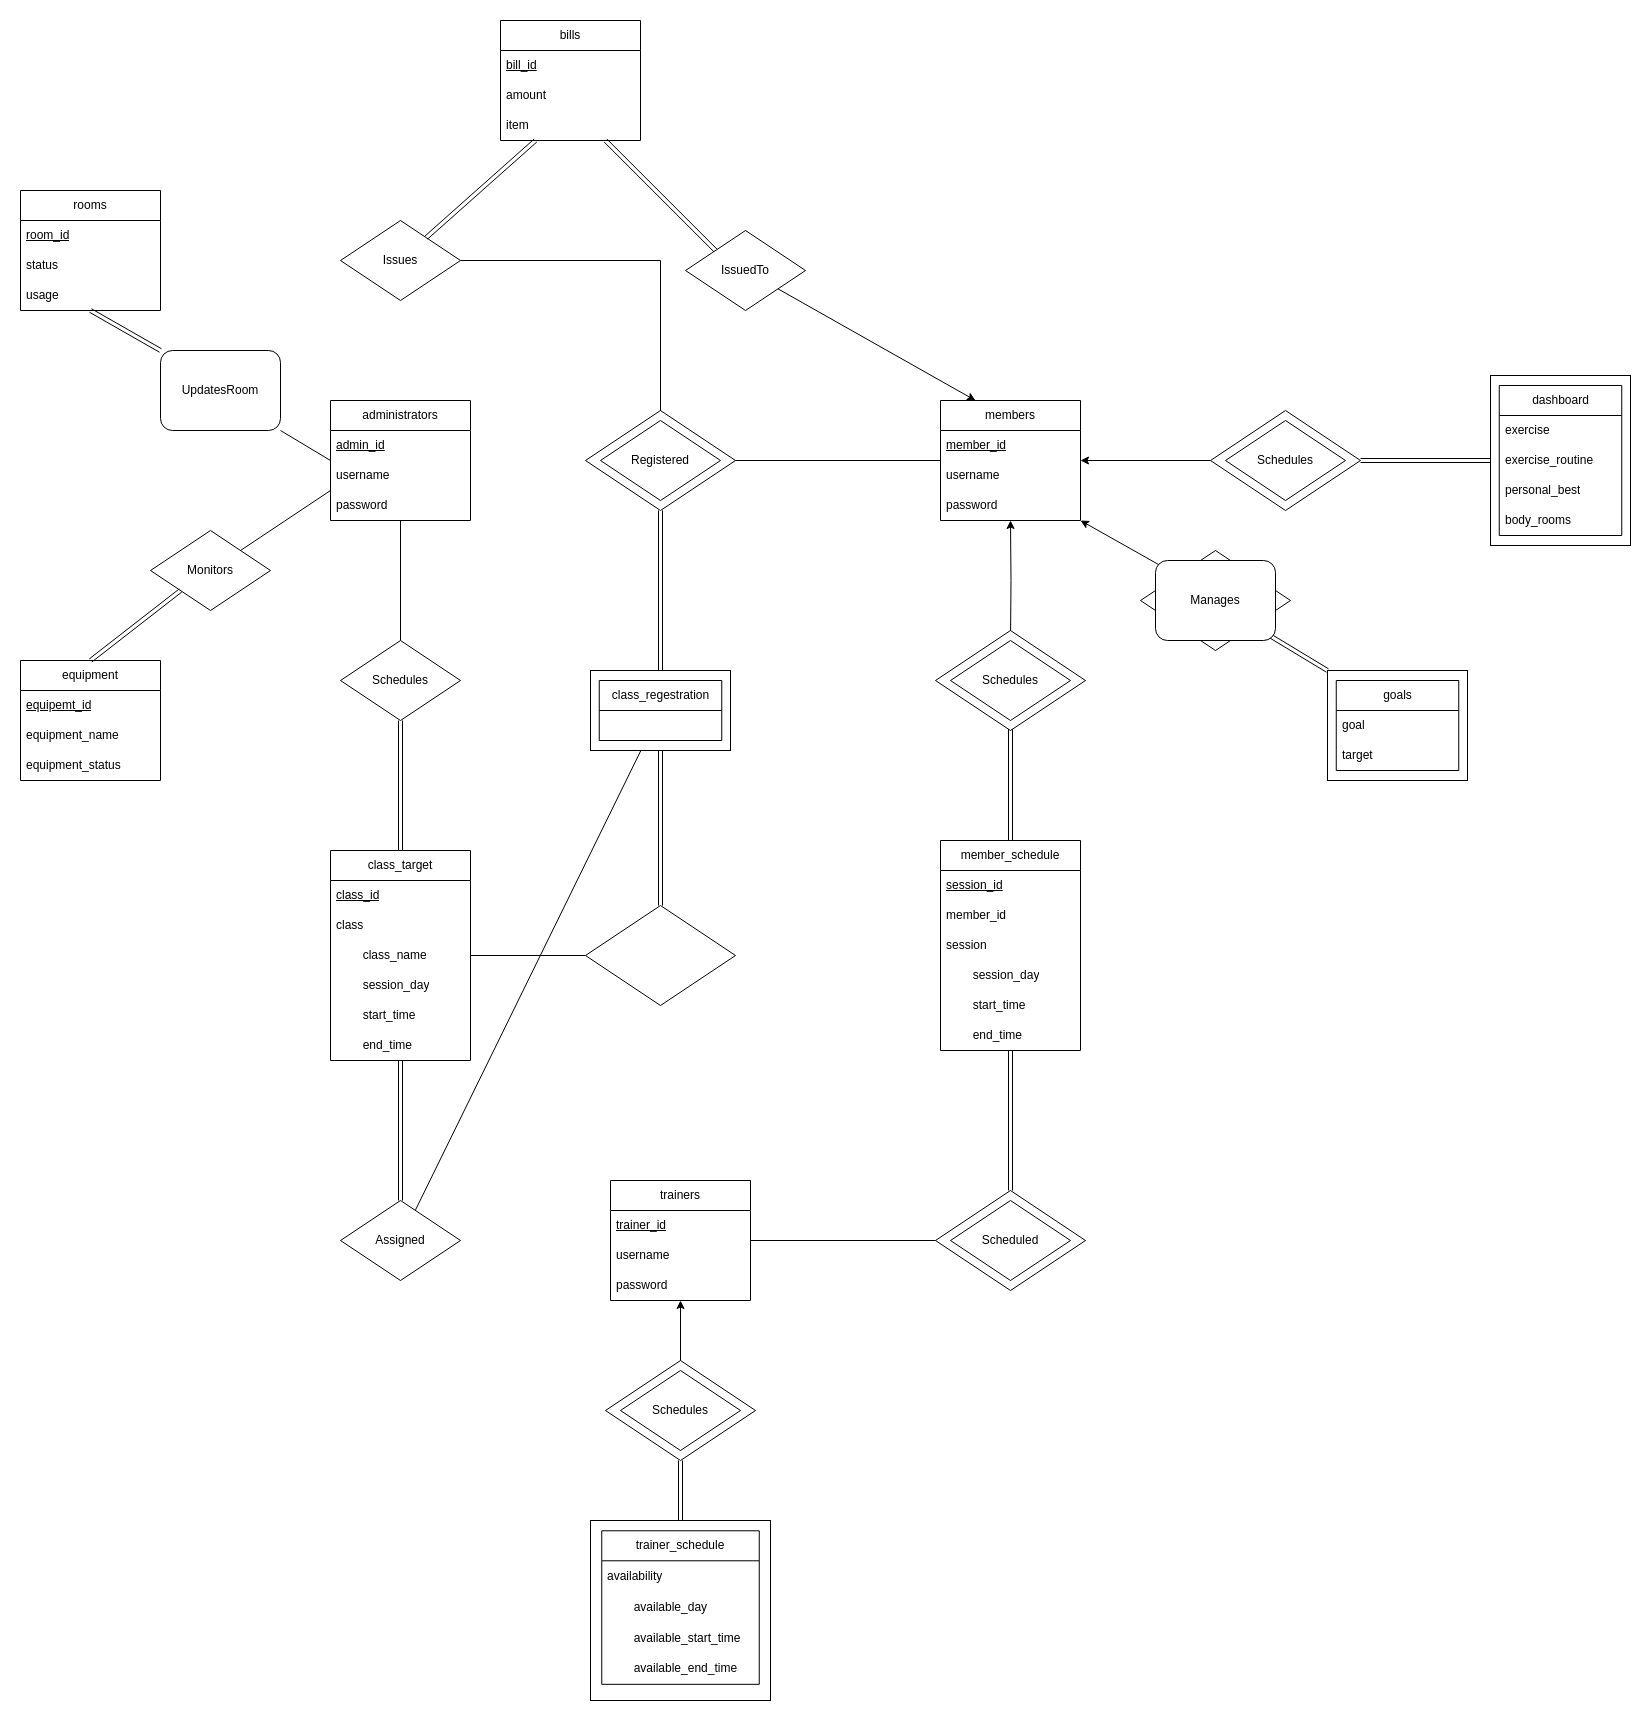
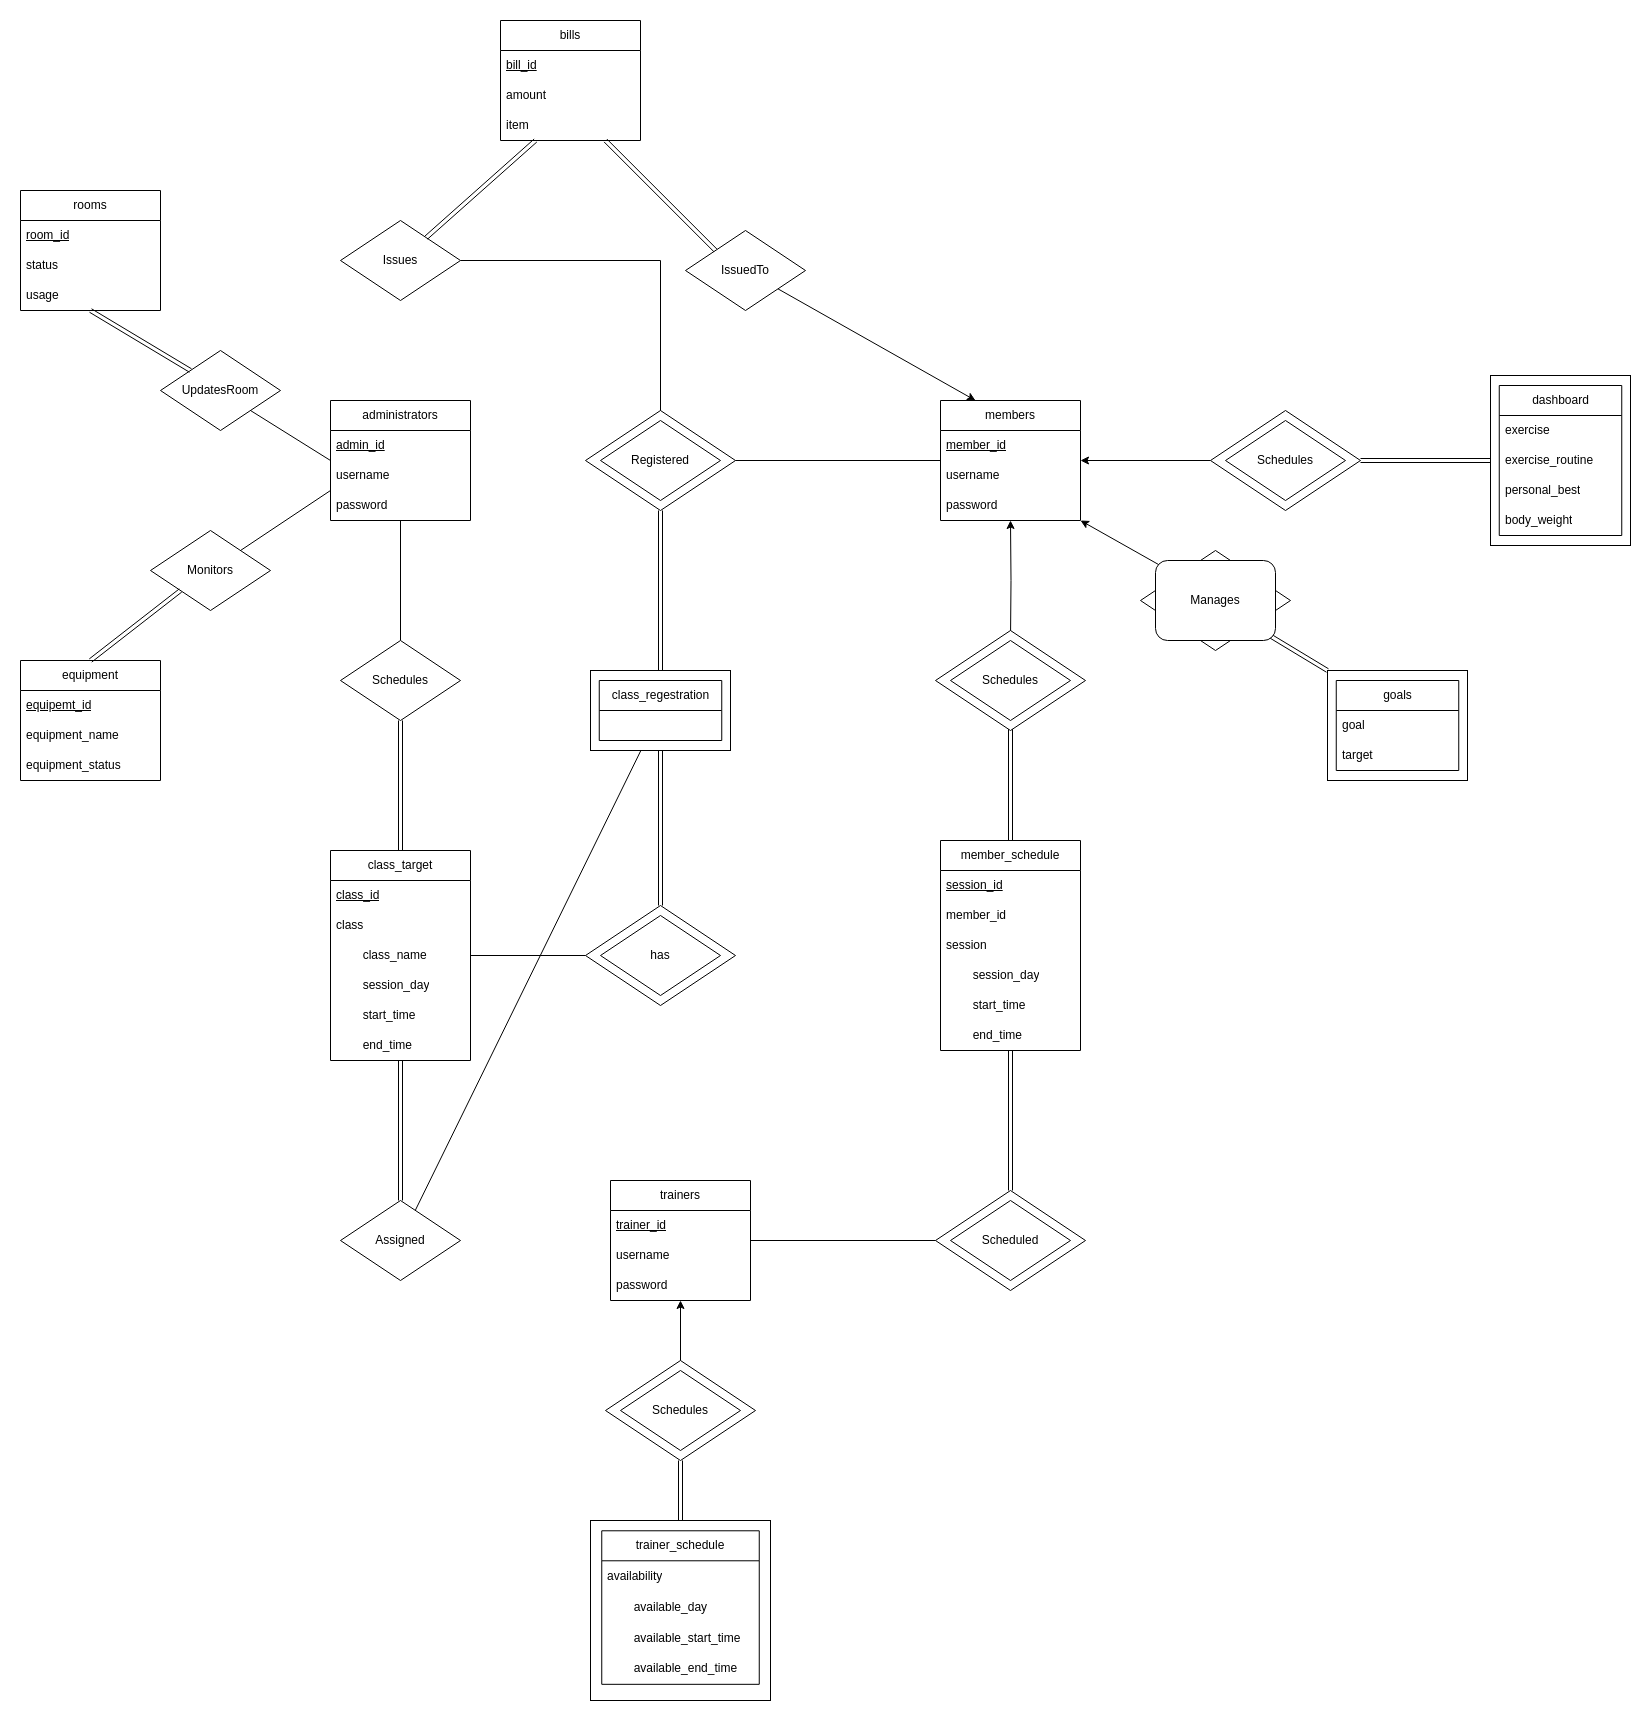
(221, 391) -> (221, 391)
(1539, 521) -> (1541, 521)
none -> (661, 956)
